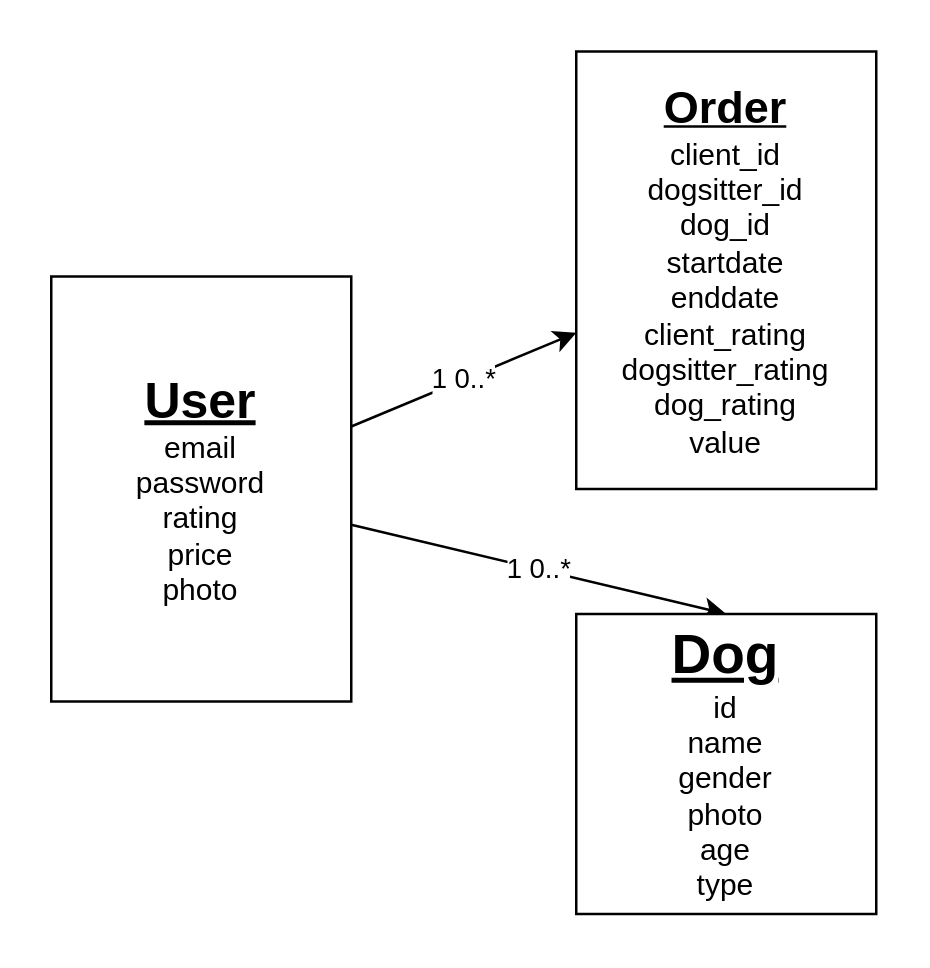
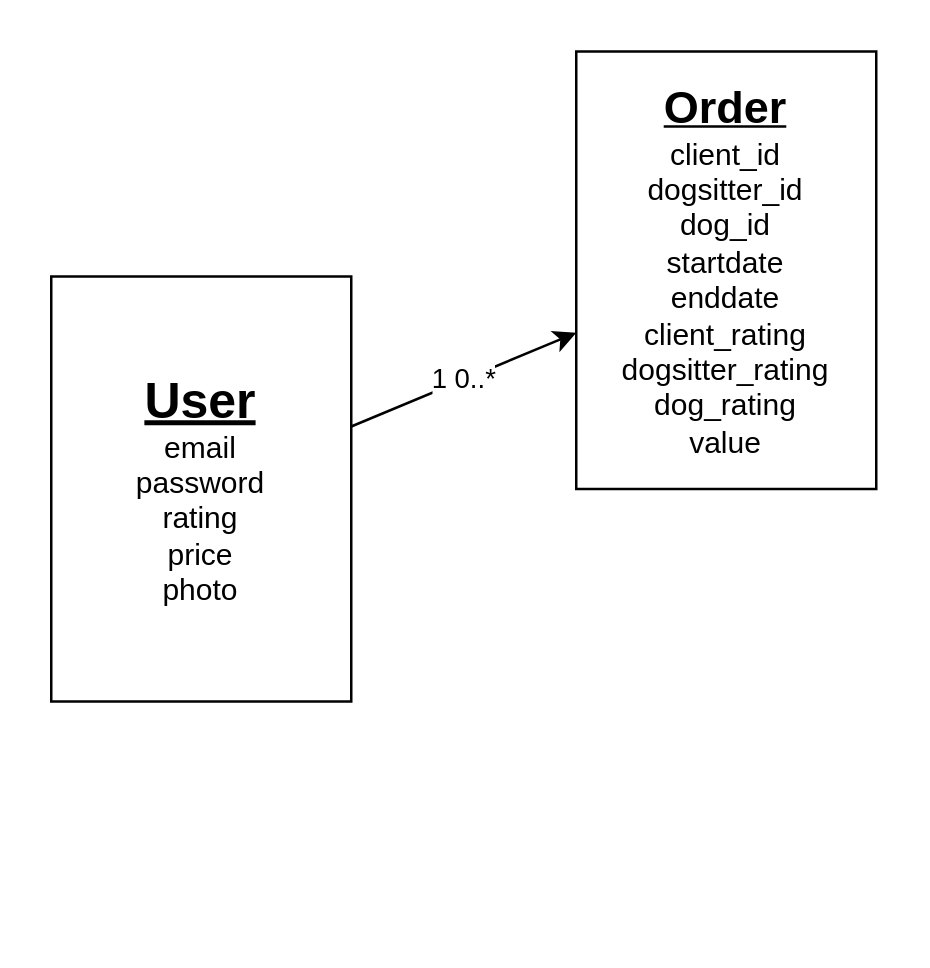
(434, 544) -> none
(726, 764) -> none
